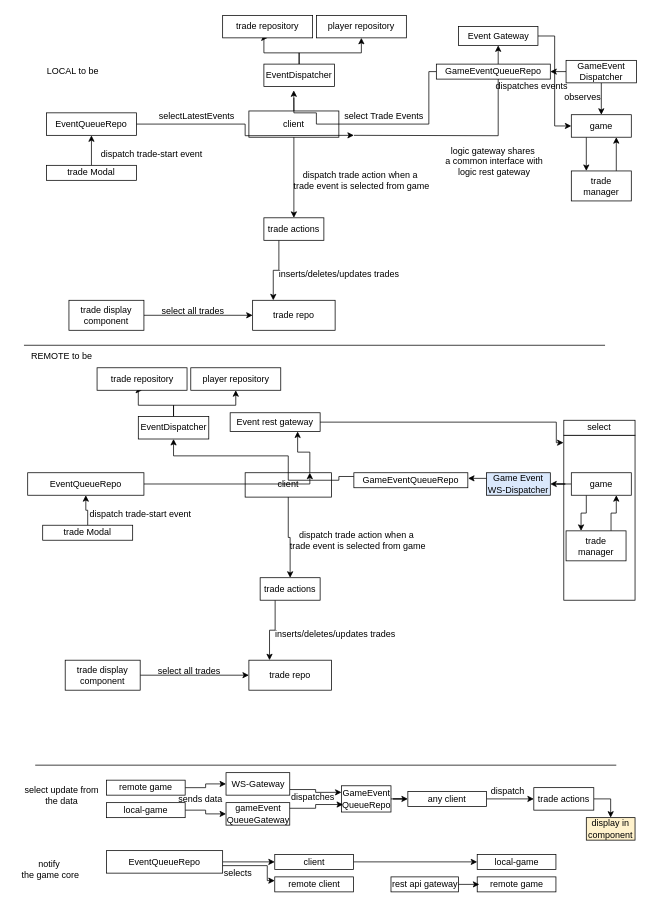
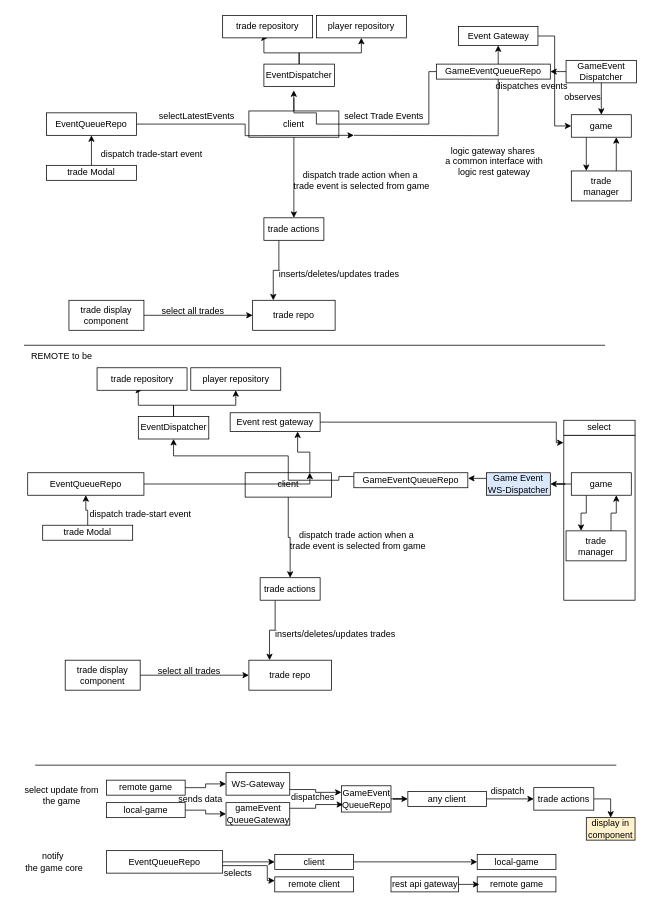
(72, 72) -> none
(62, 795) -> (62, 795)
(50, 870) -> (53, 862)
